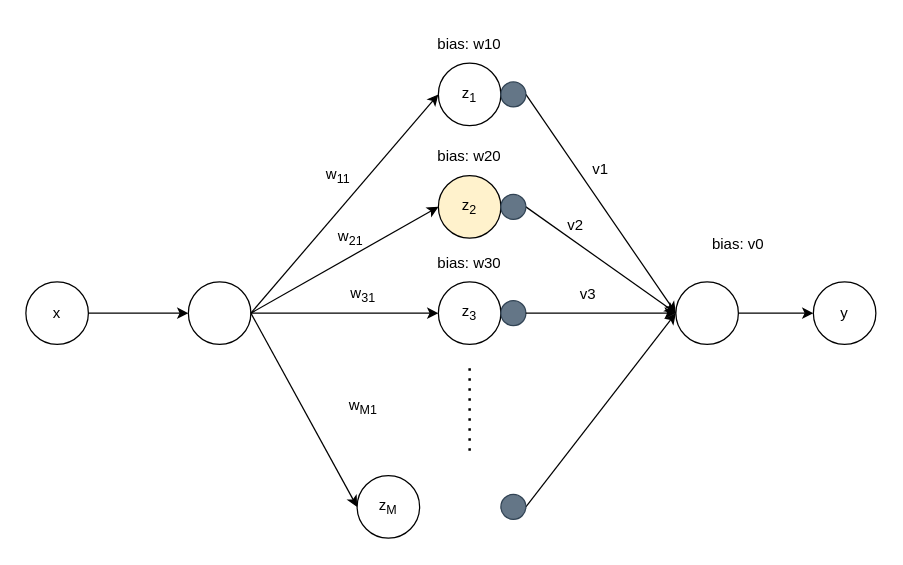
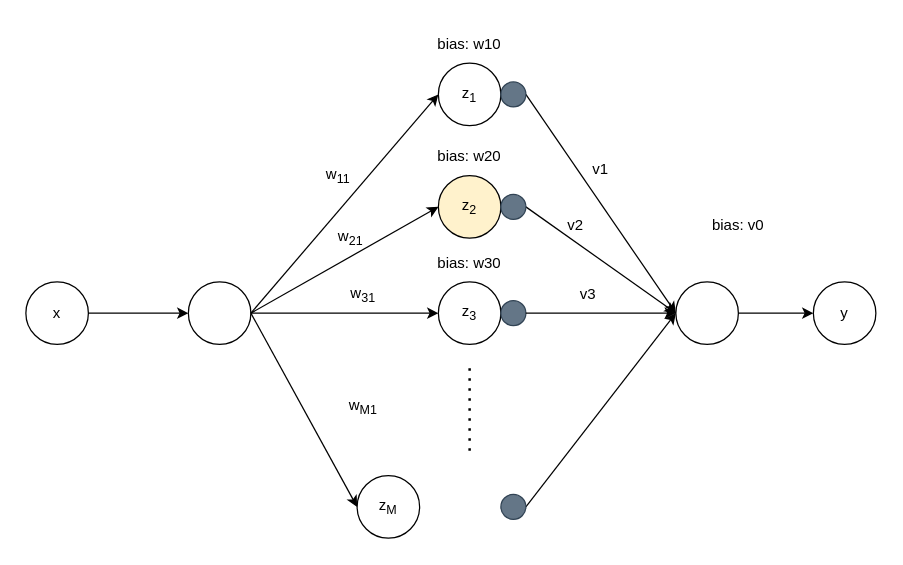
(738, 244) -> (738, 226)
